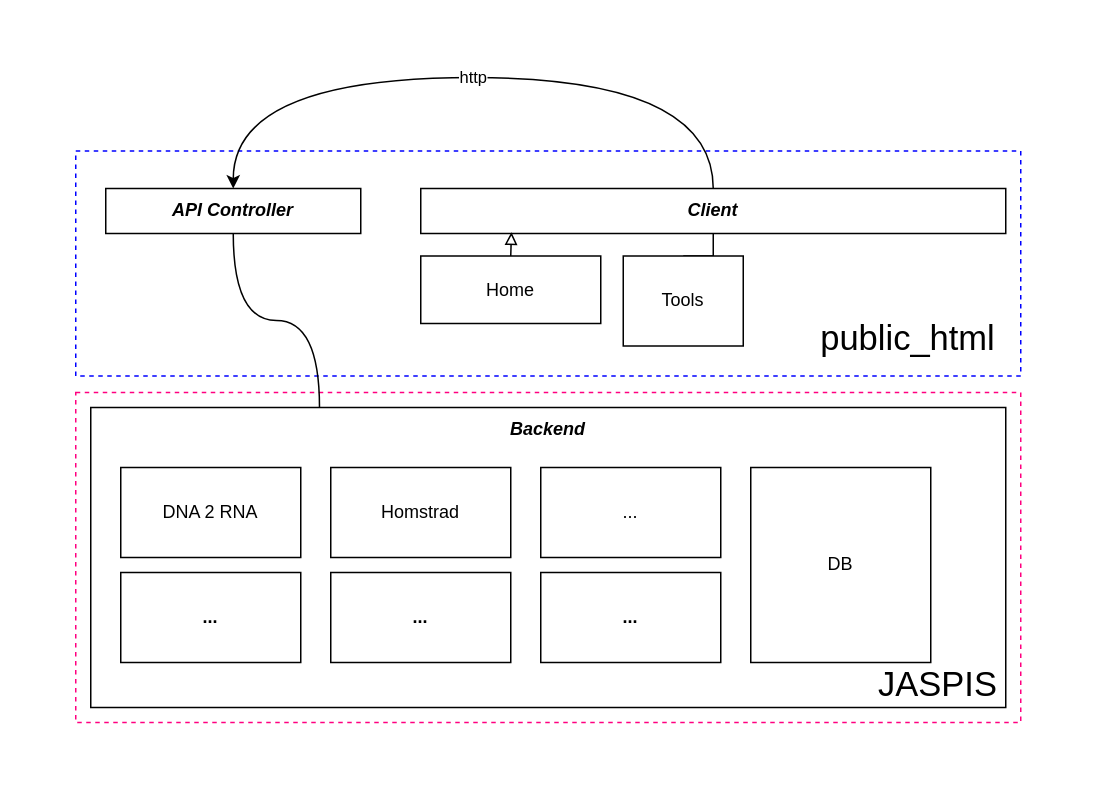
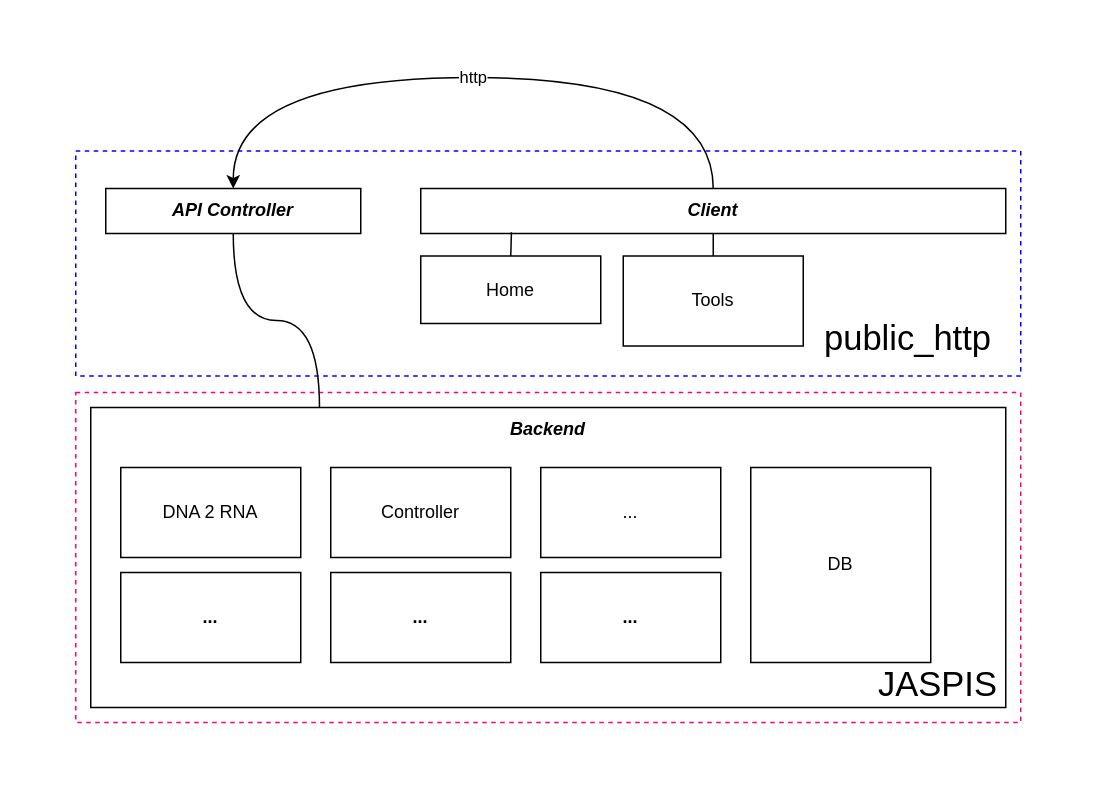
(511, 245) -> (511, 240)
(683, 301) -> (713, 301)
(908, 338) -> (908, 338)
(421, 512) -> (421, 512)
